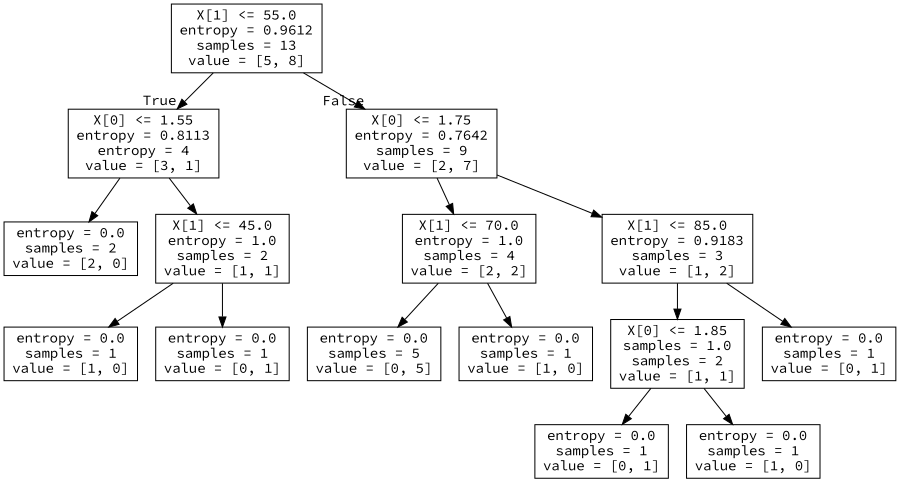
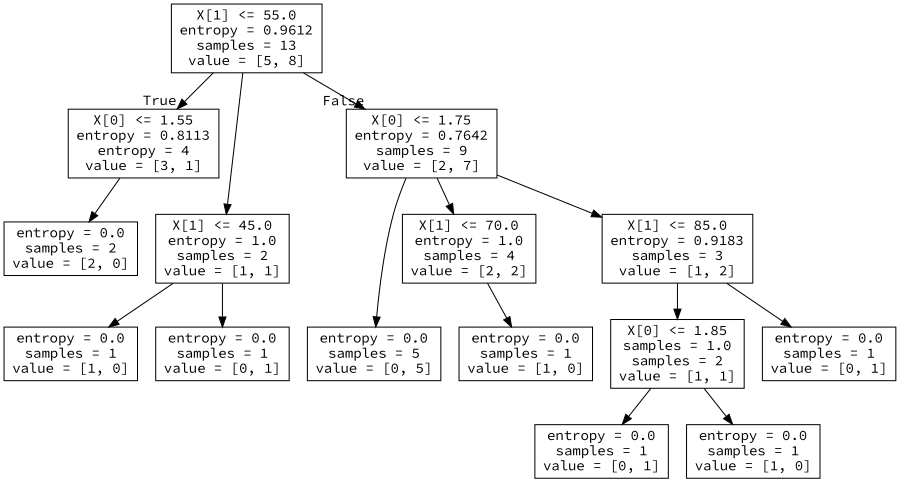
(180, 192) -> (235, 138)
(422, 301) -> (386, 246)
